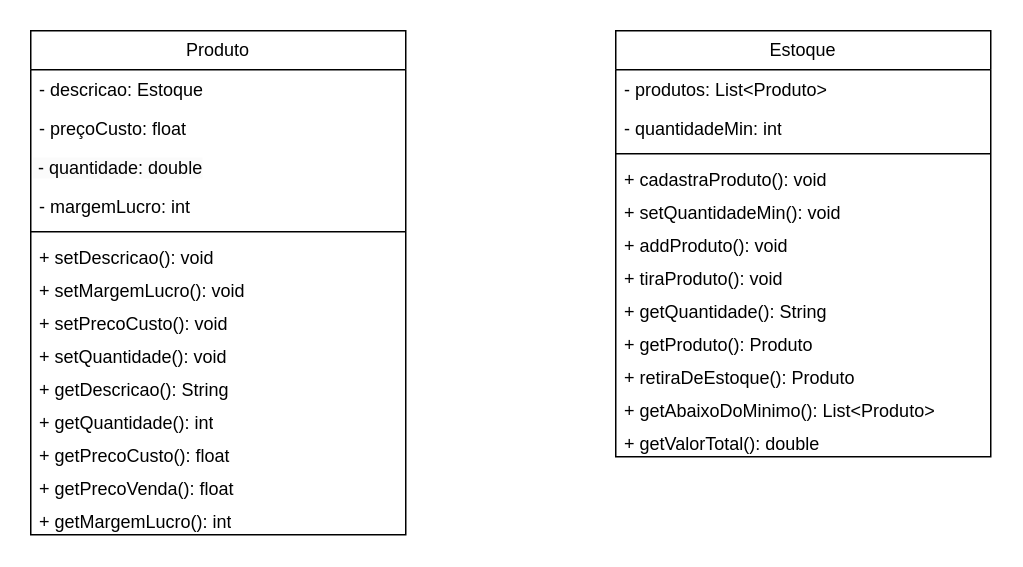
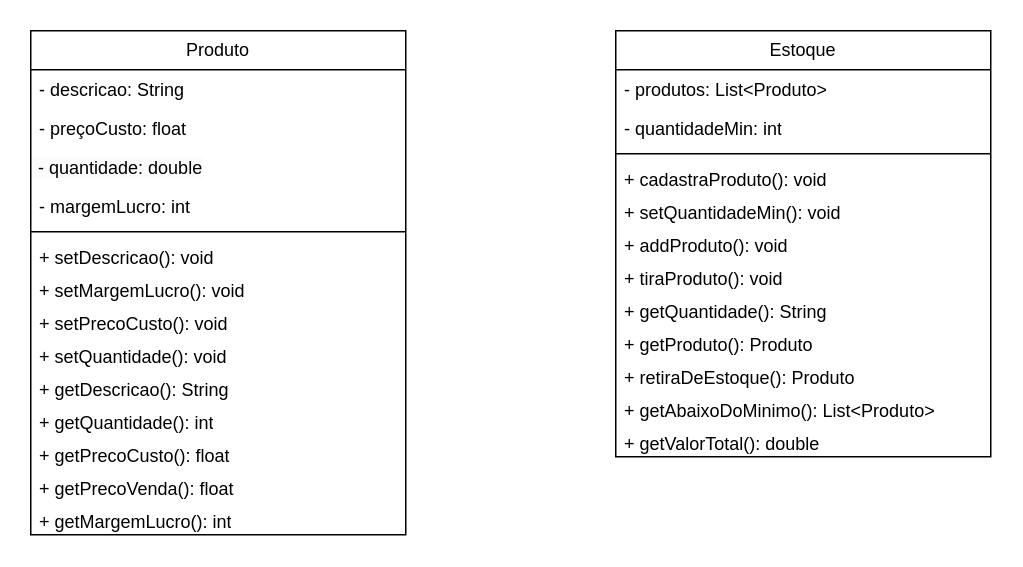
(131, 91) -> (124, 91)
